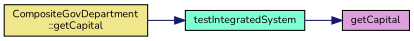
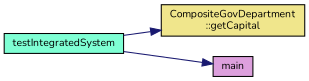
(161, 20) -> (137, 33)
(376, 20) -> (233, 66)
